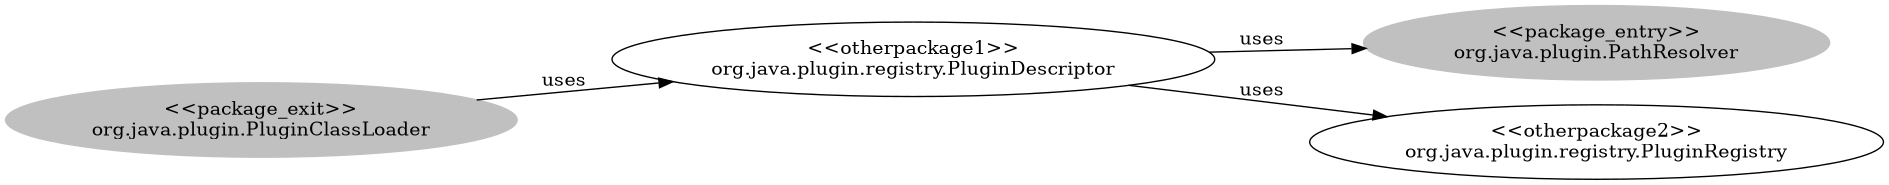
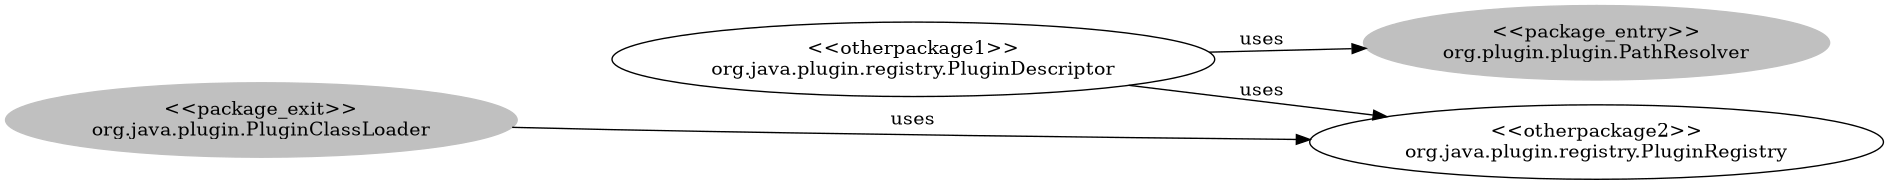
(1597, 43) -> (1597, 43)
(568, 91) -> (904, 135)
